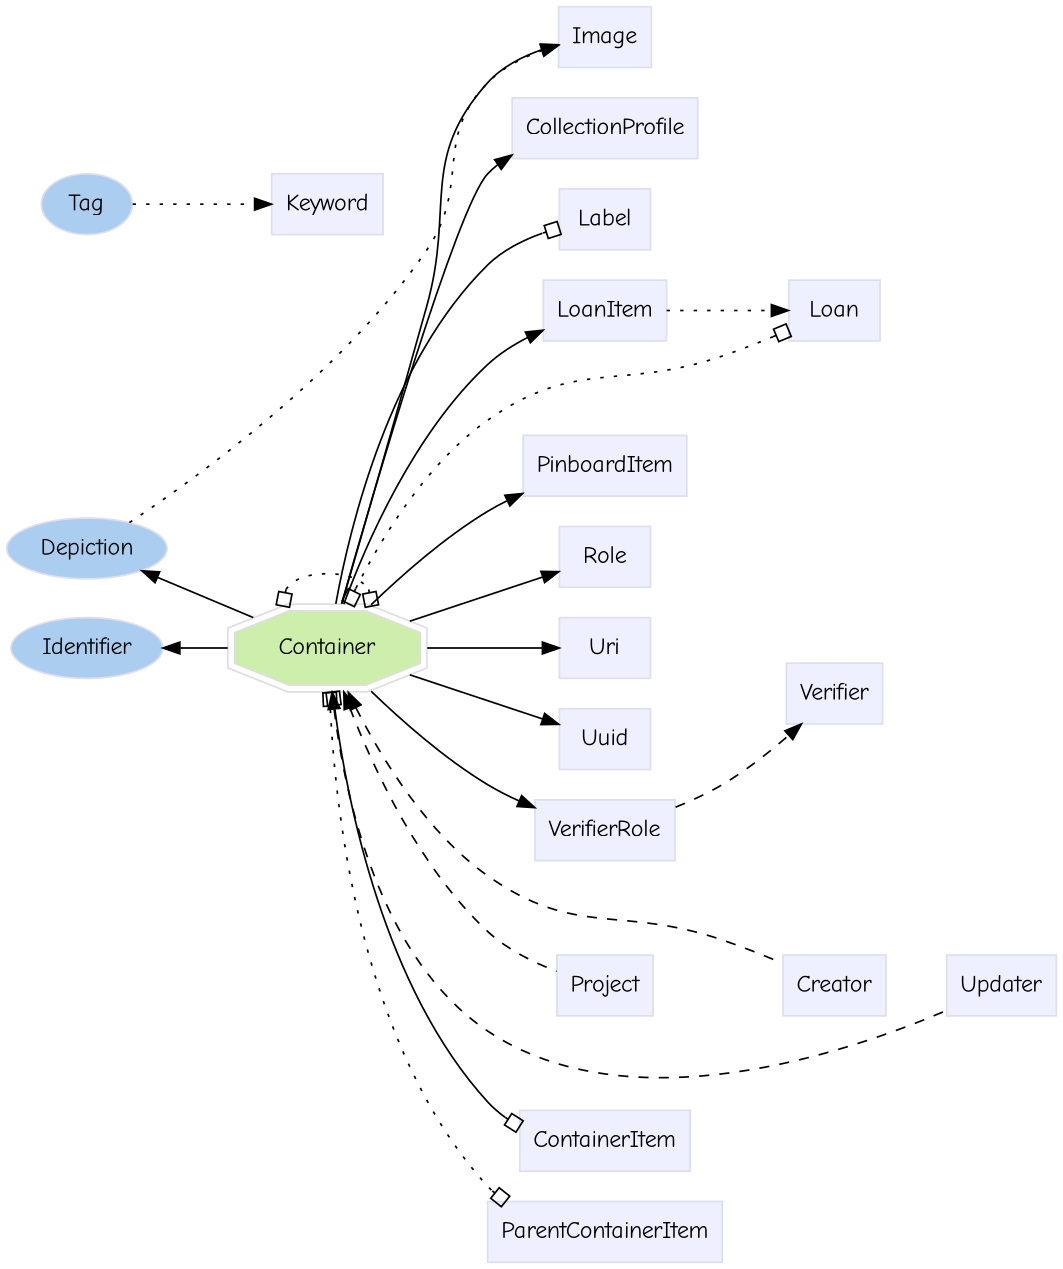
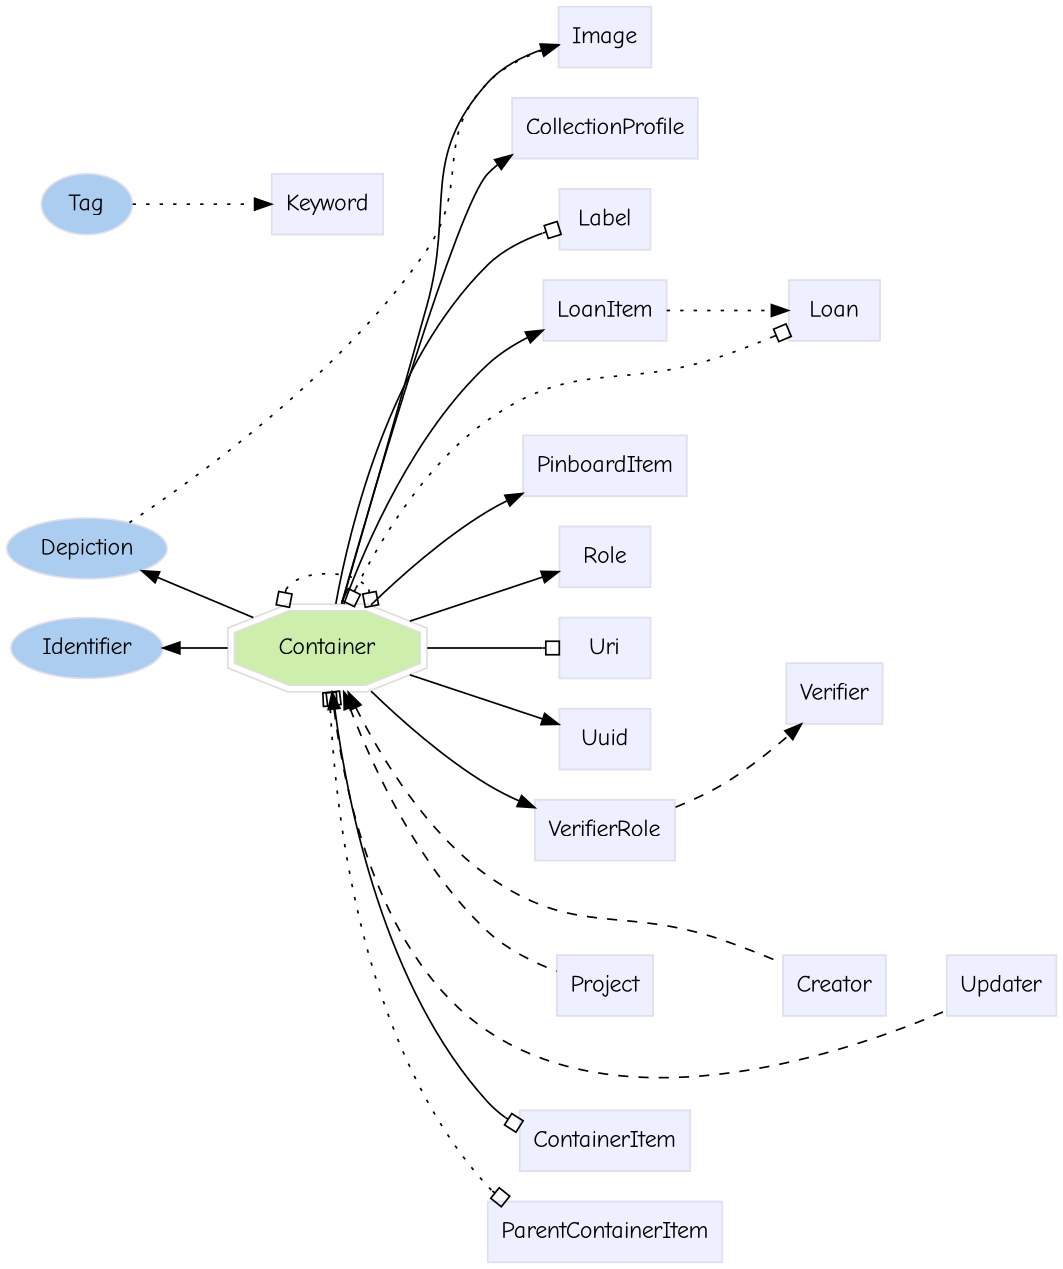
(485, 648) -> (485, 648)
